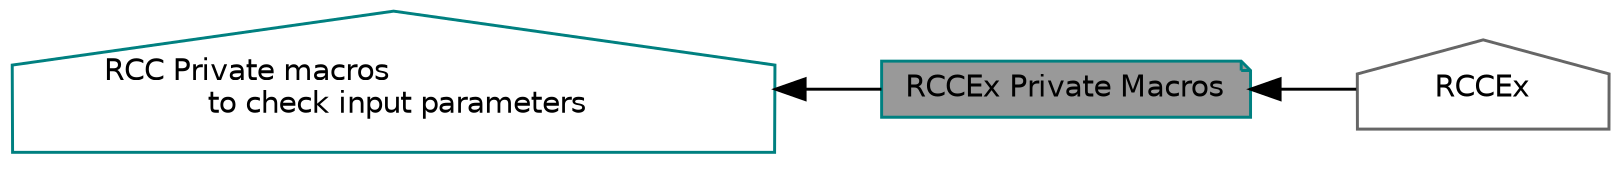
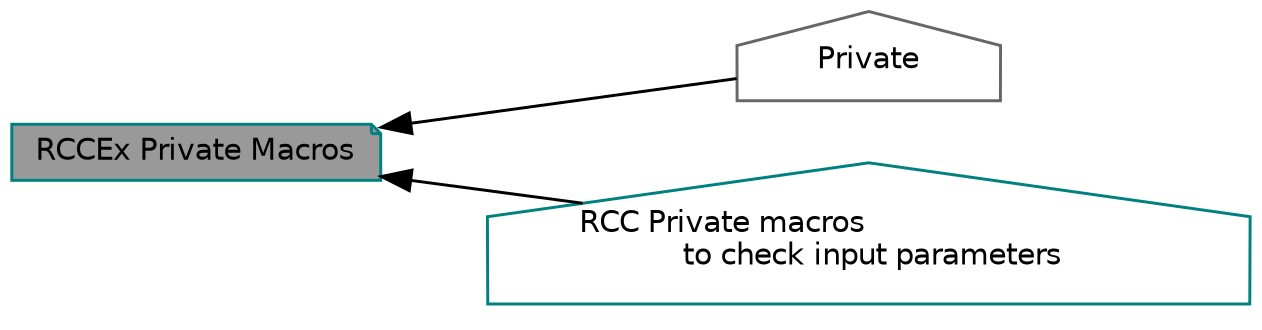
(843, 89) -> (497, 192)
(1483, 89) -> (869, 61)
